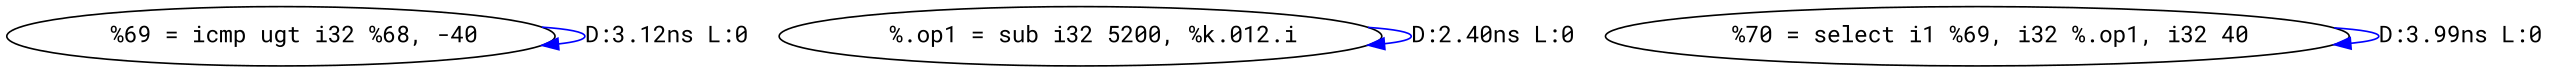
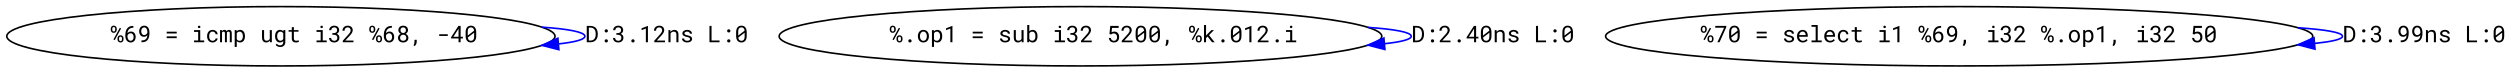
(1977, 36) -> (1959, 36)
